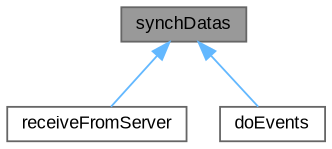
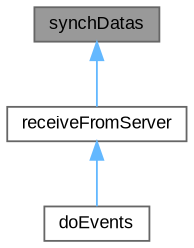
(235, 81) -> (97, 183)
